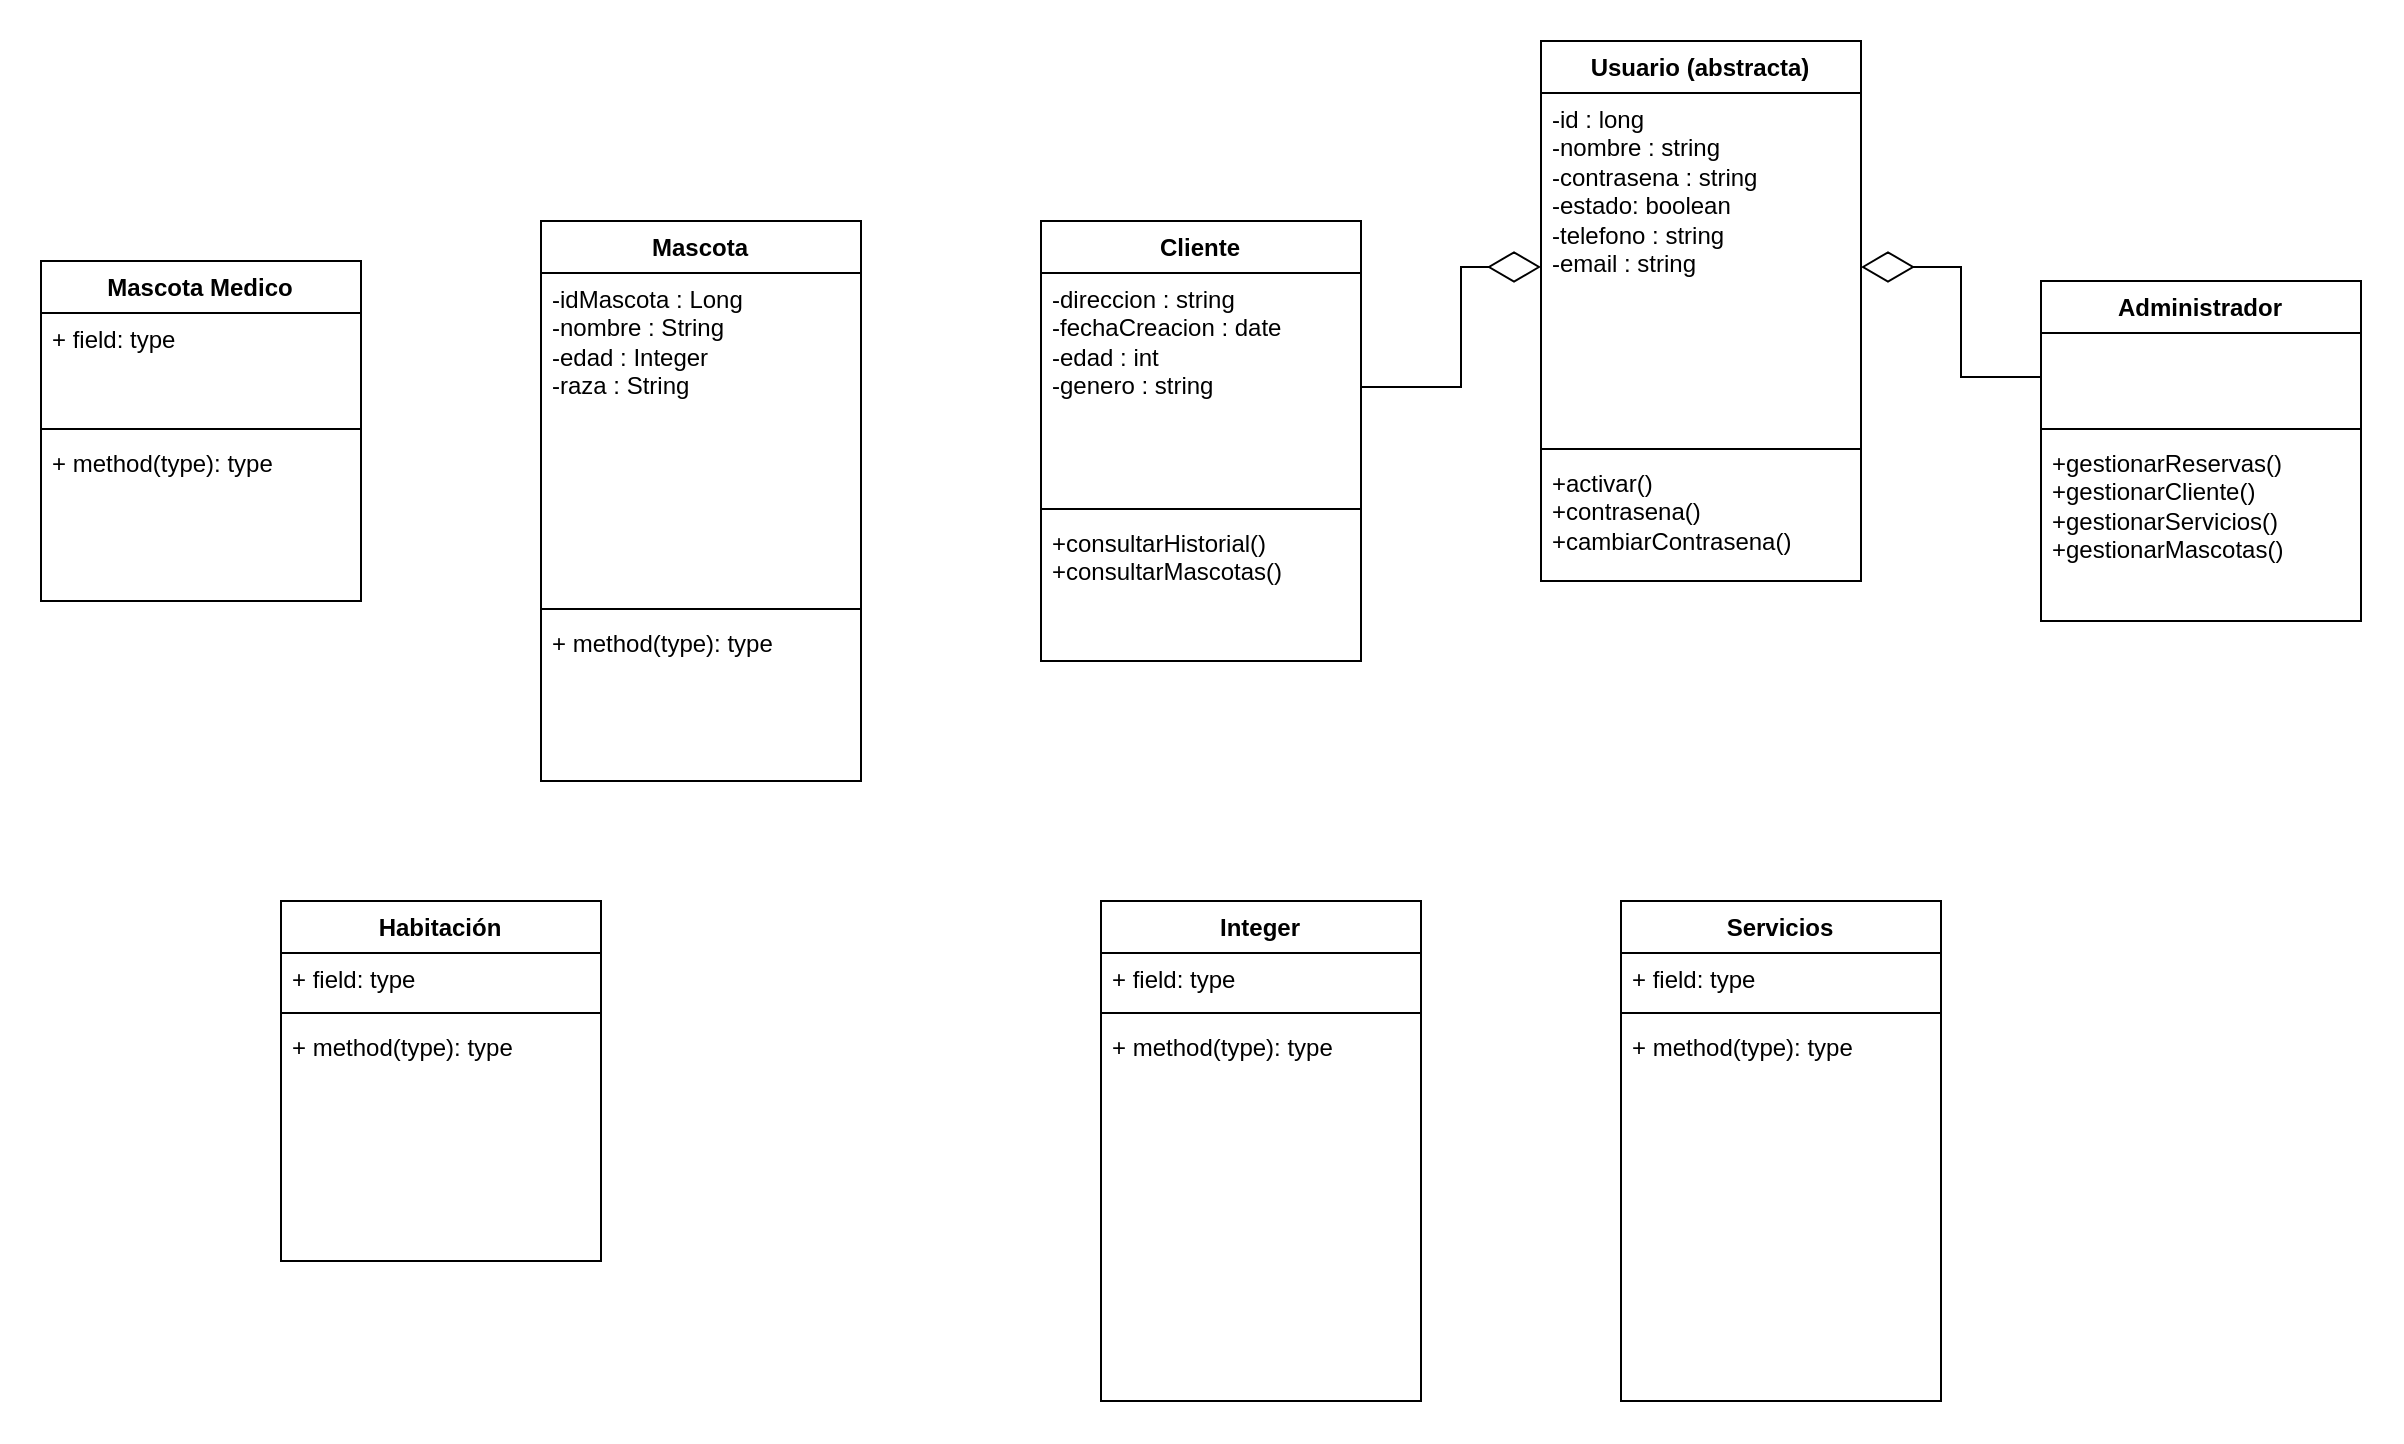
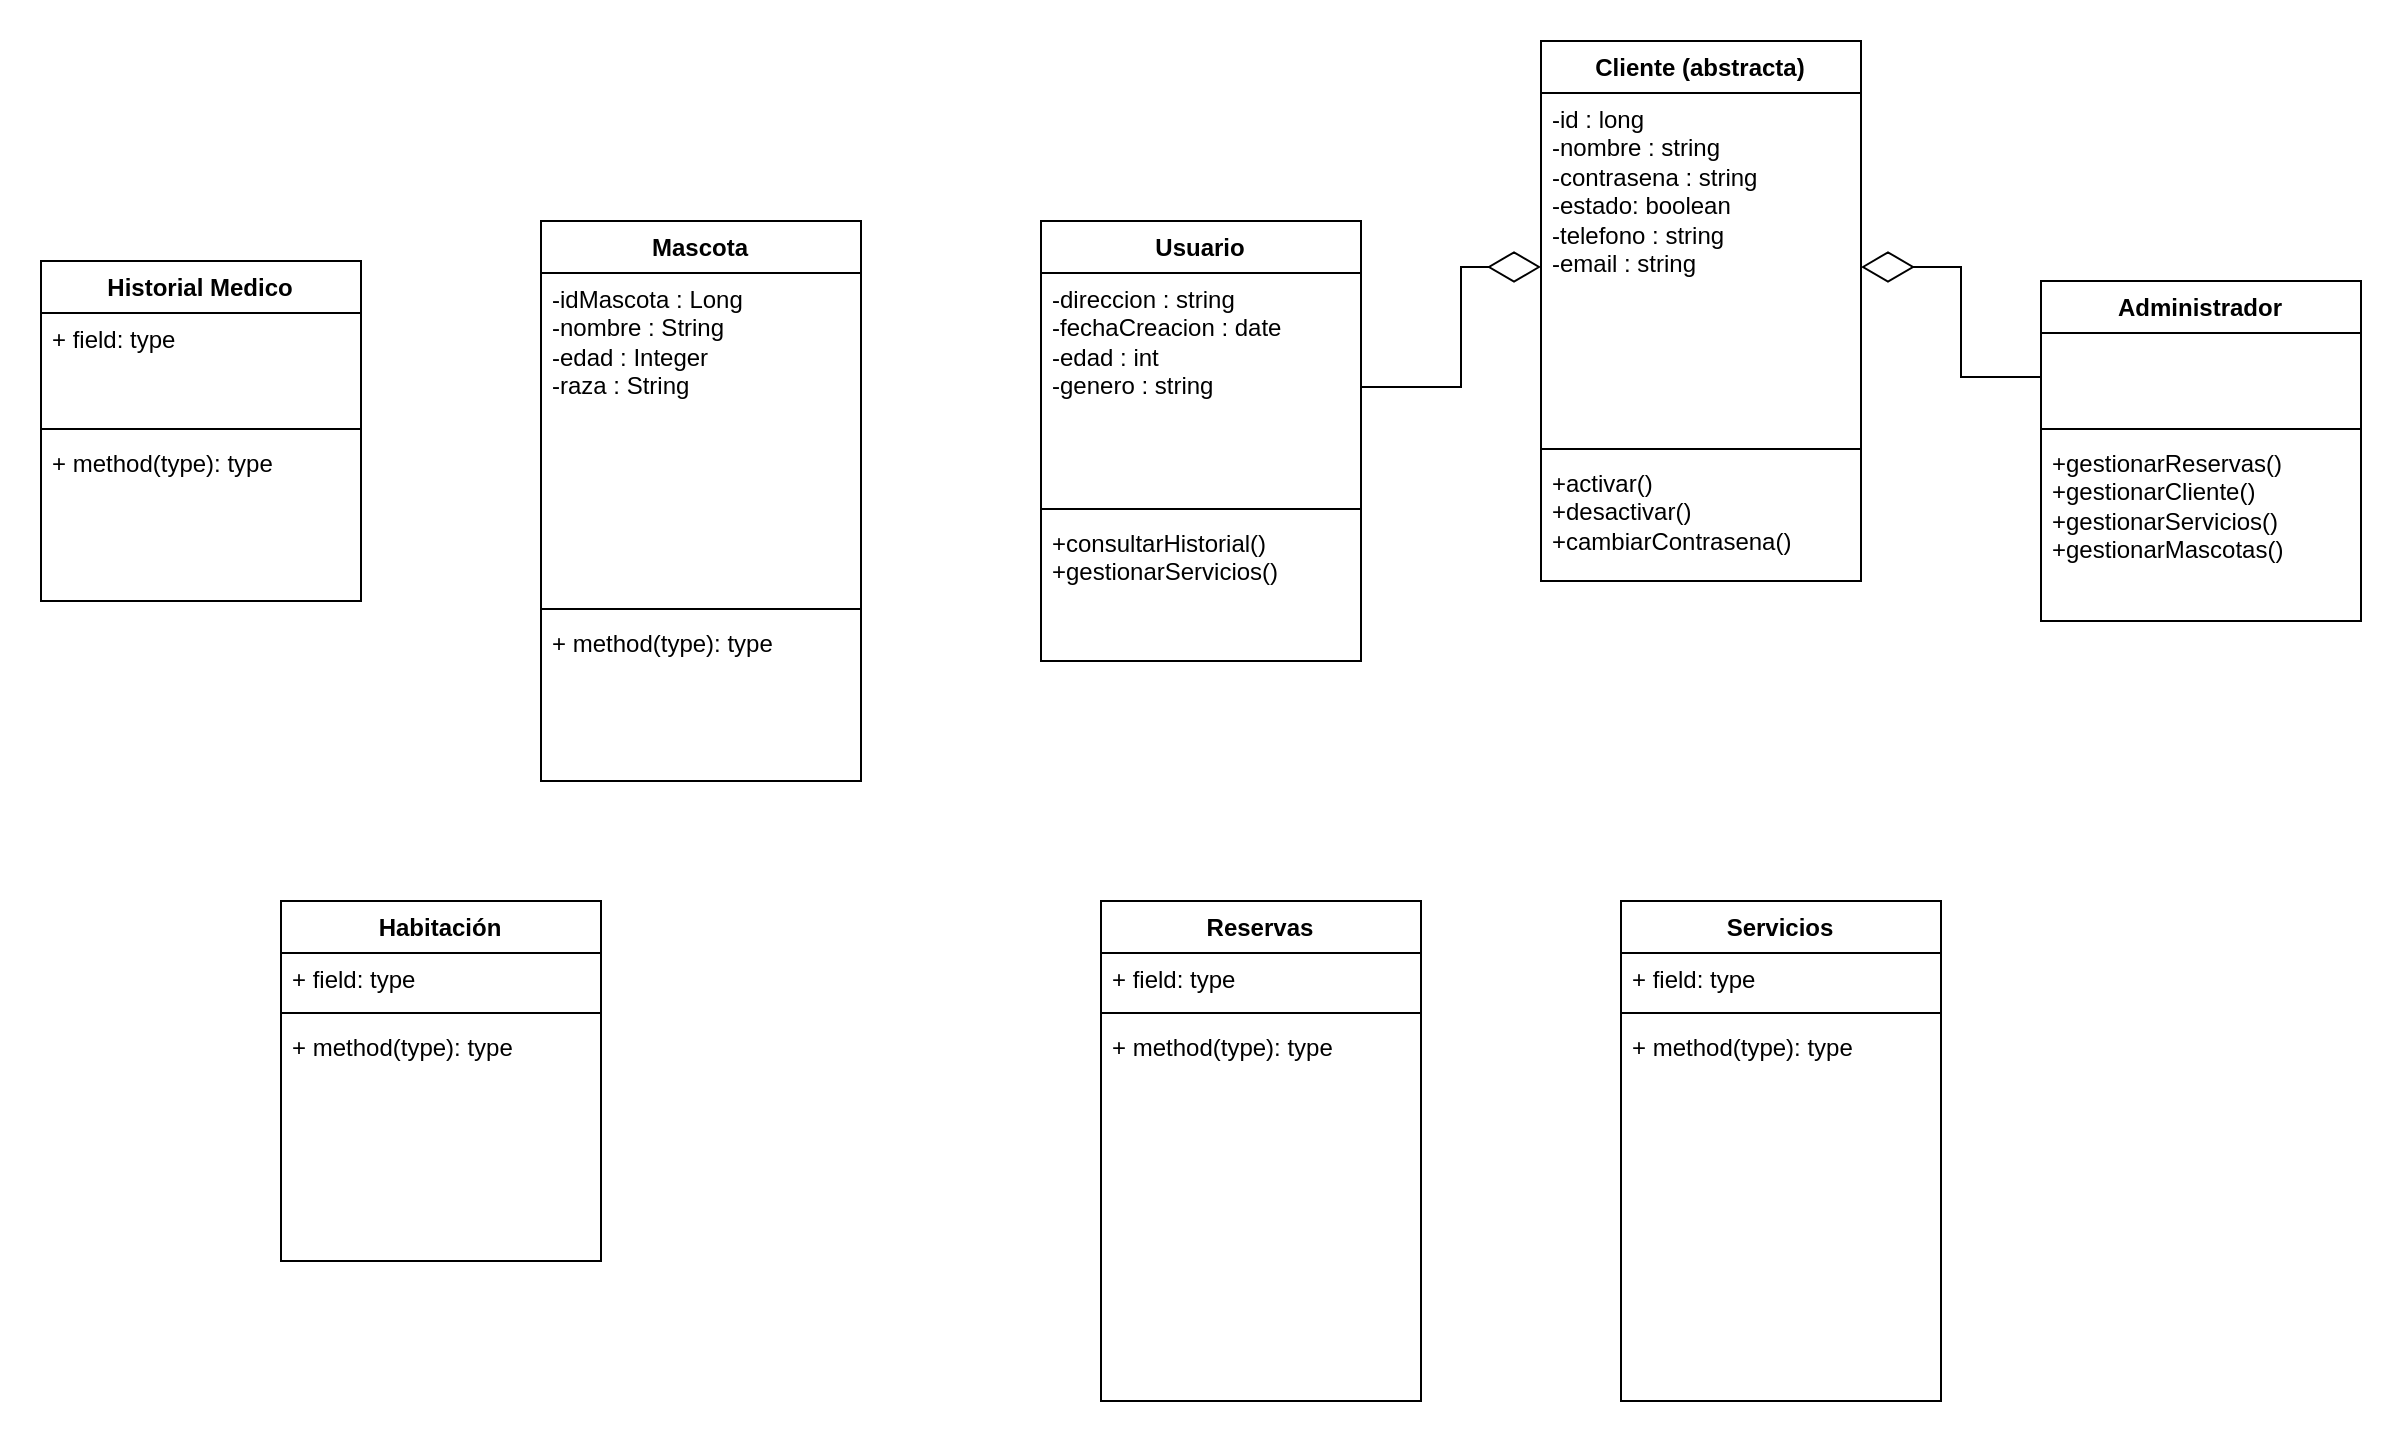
(1701, 69) -> (1701, 69)
(1201, 249) -> (1201, 249)
(201, 289) -> (201, 289)
(1684, 514) -> (1684, 514)
(1184, 560) -> (1185, 560)
(1261, 929) -> (1261, 929)
